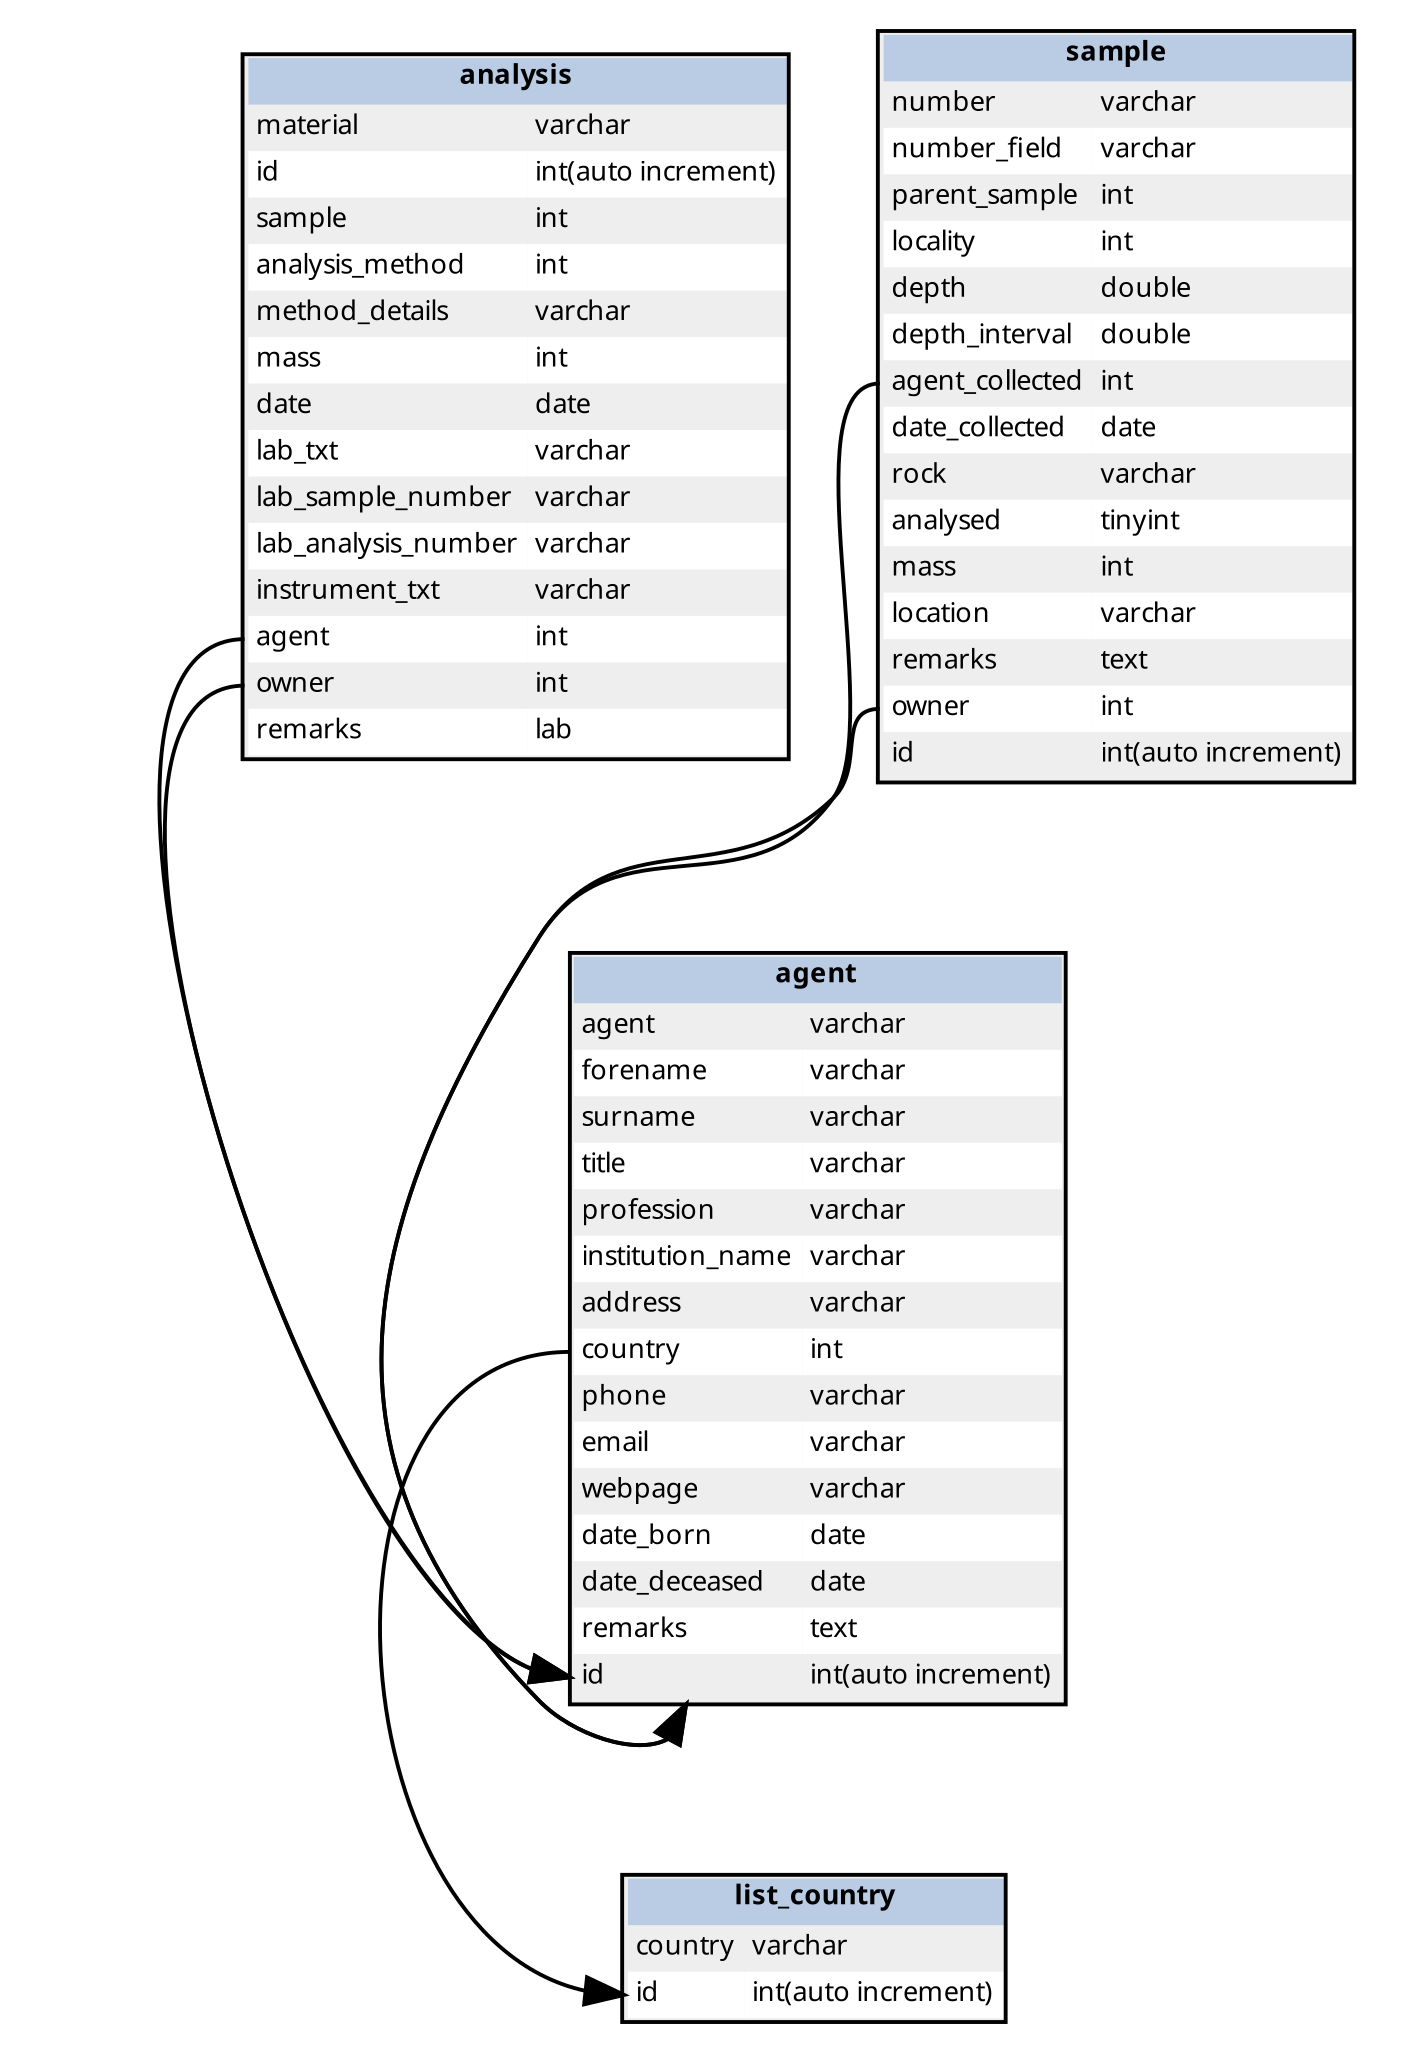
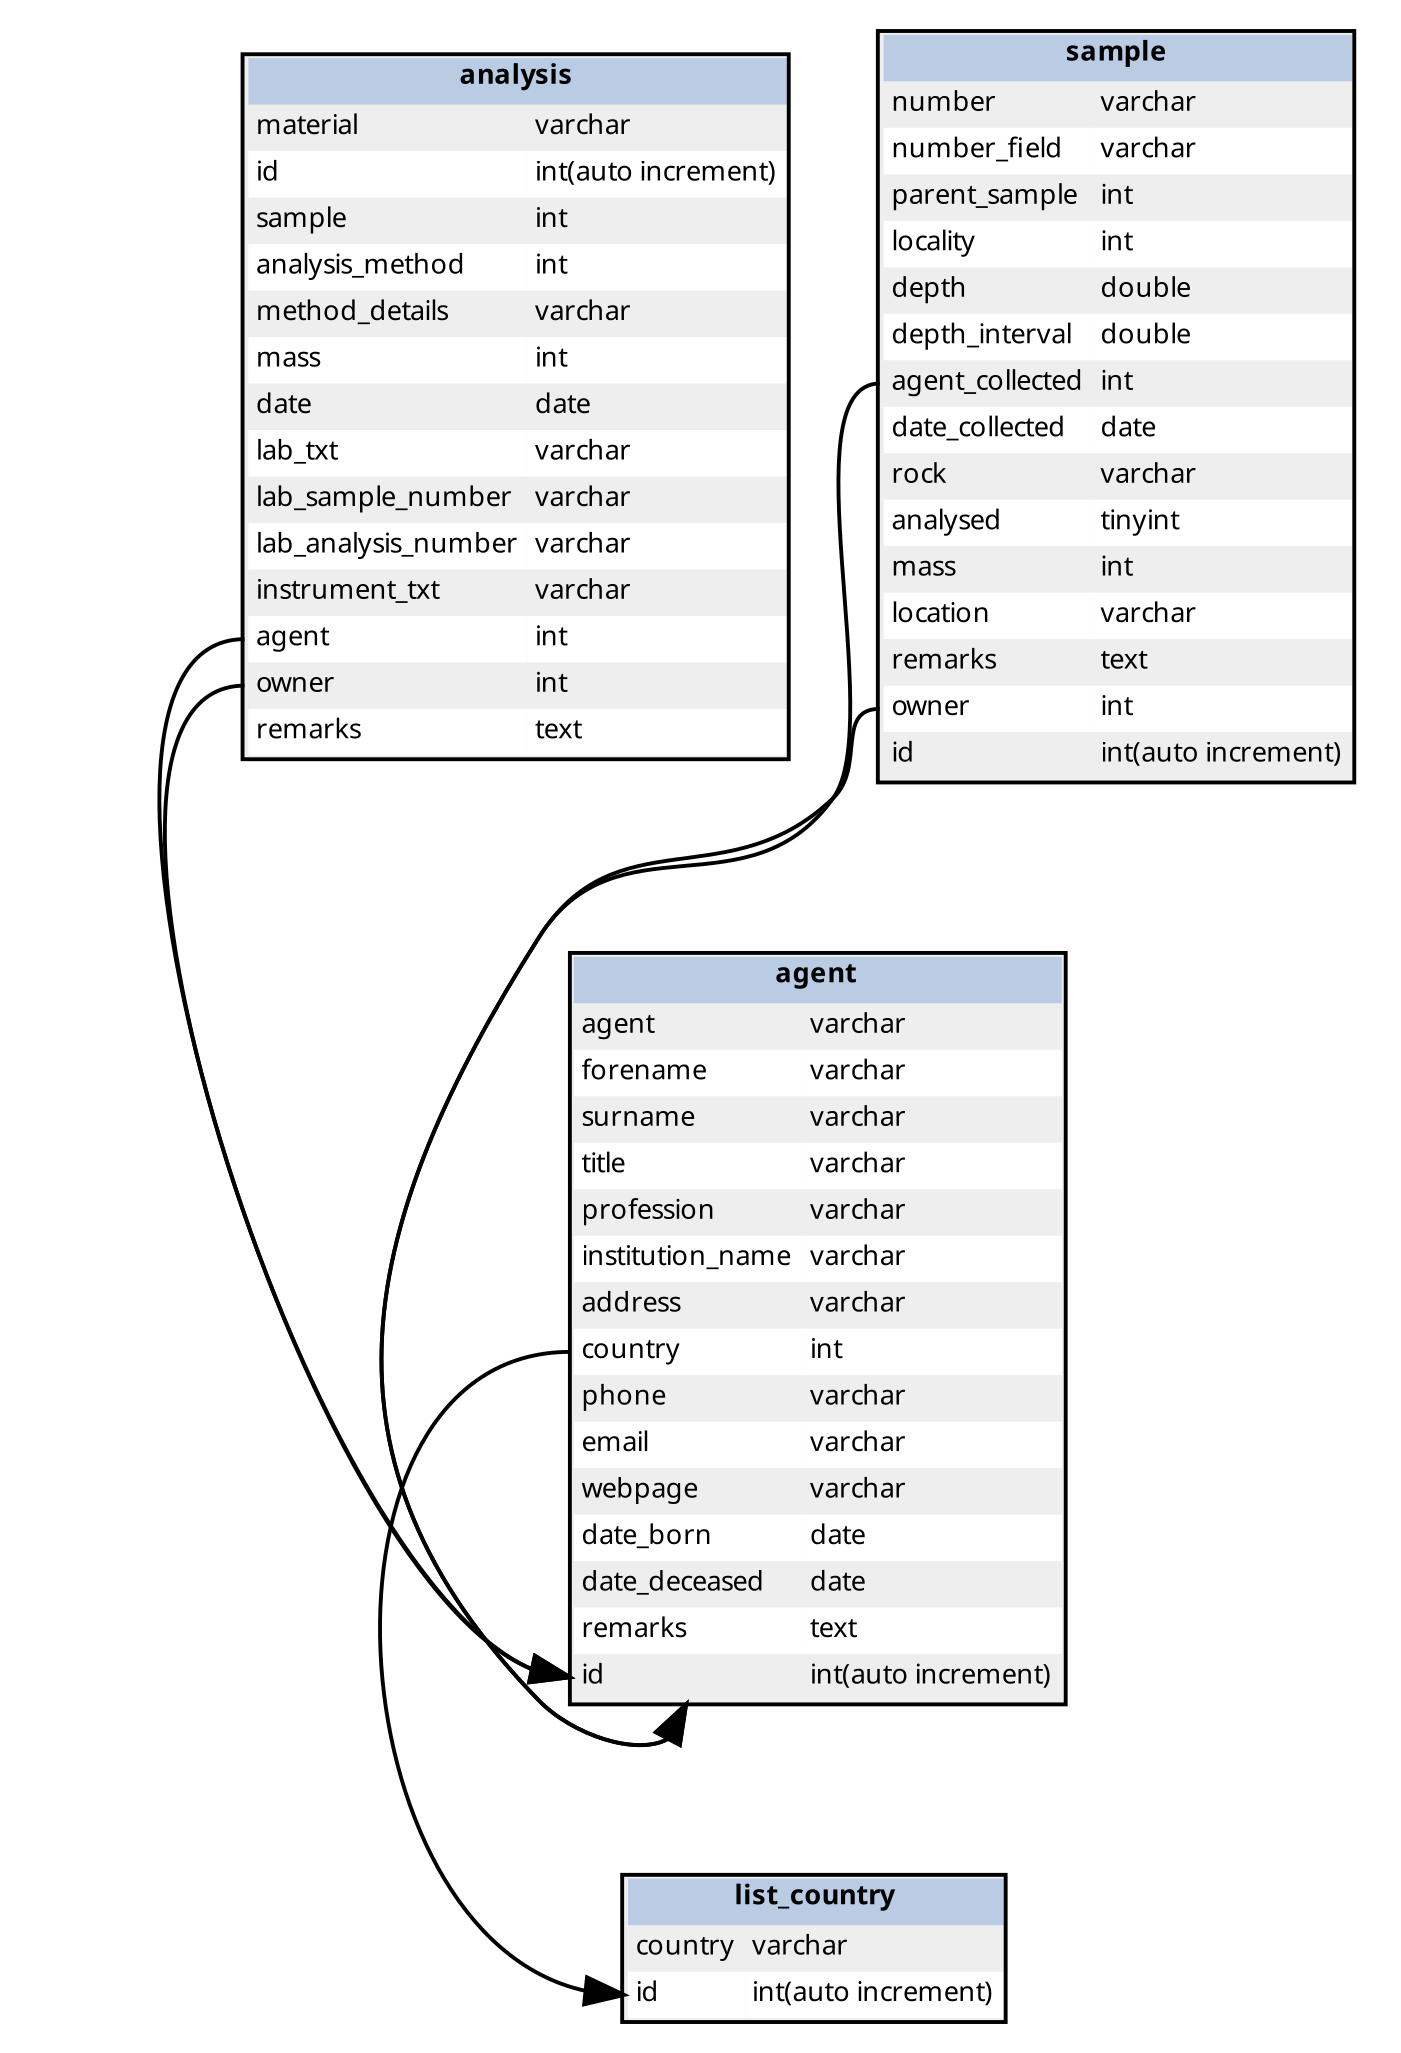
(554, 730) -> (560, 730)
